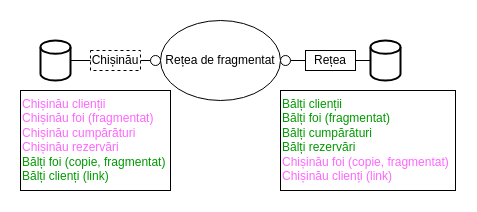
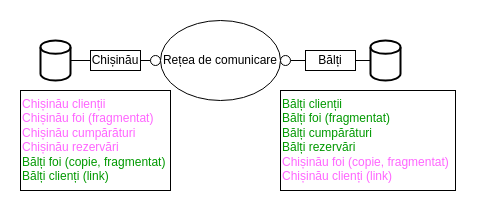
(116, 61) -> (116, 61)
(221, 61) -> (221, 61)
(331, 61) -> (331, 61)
